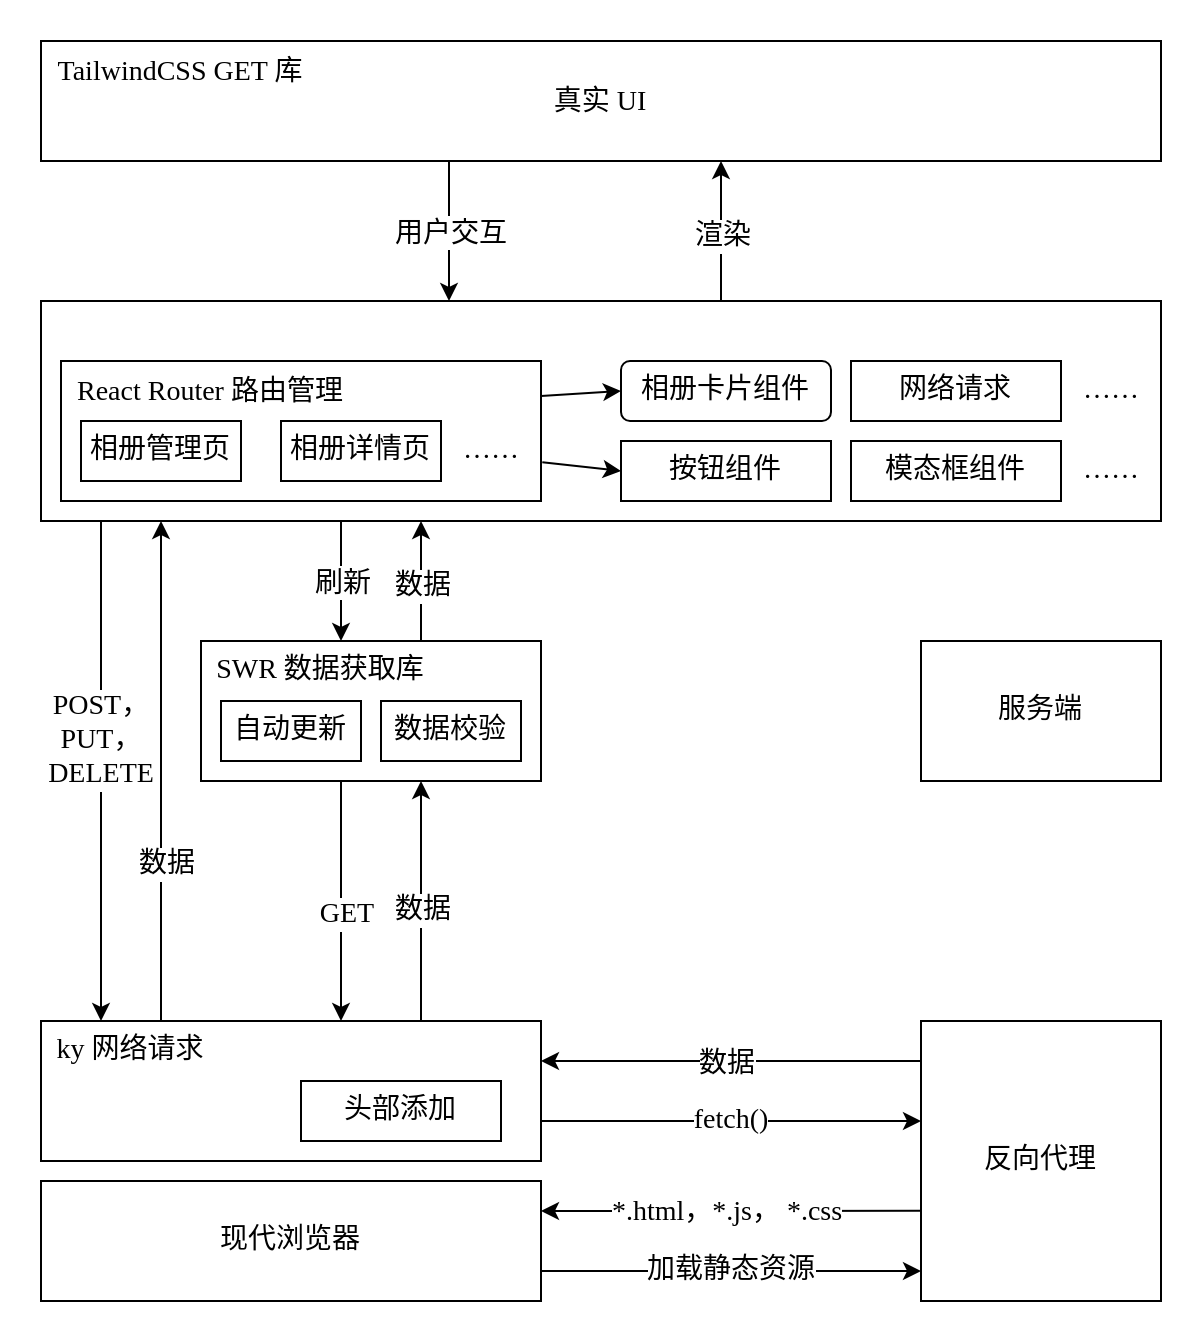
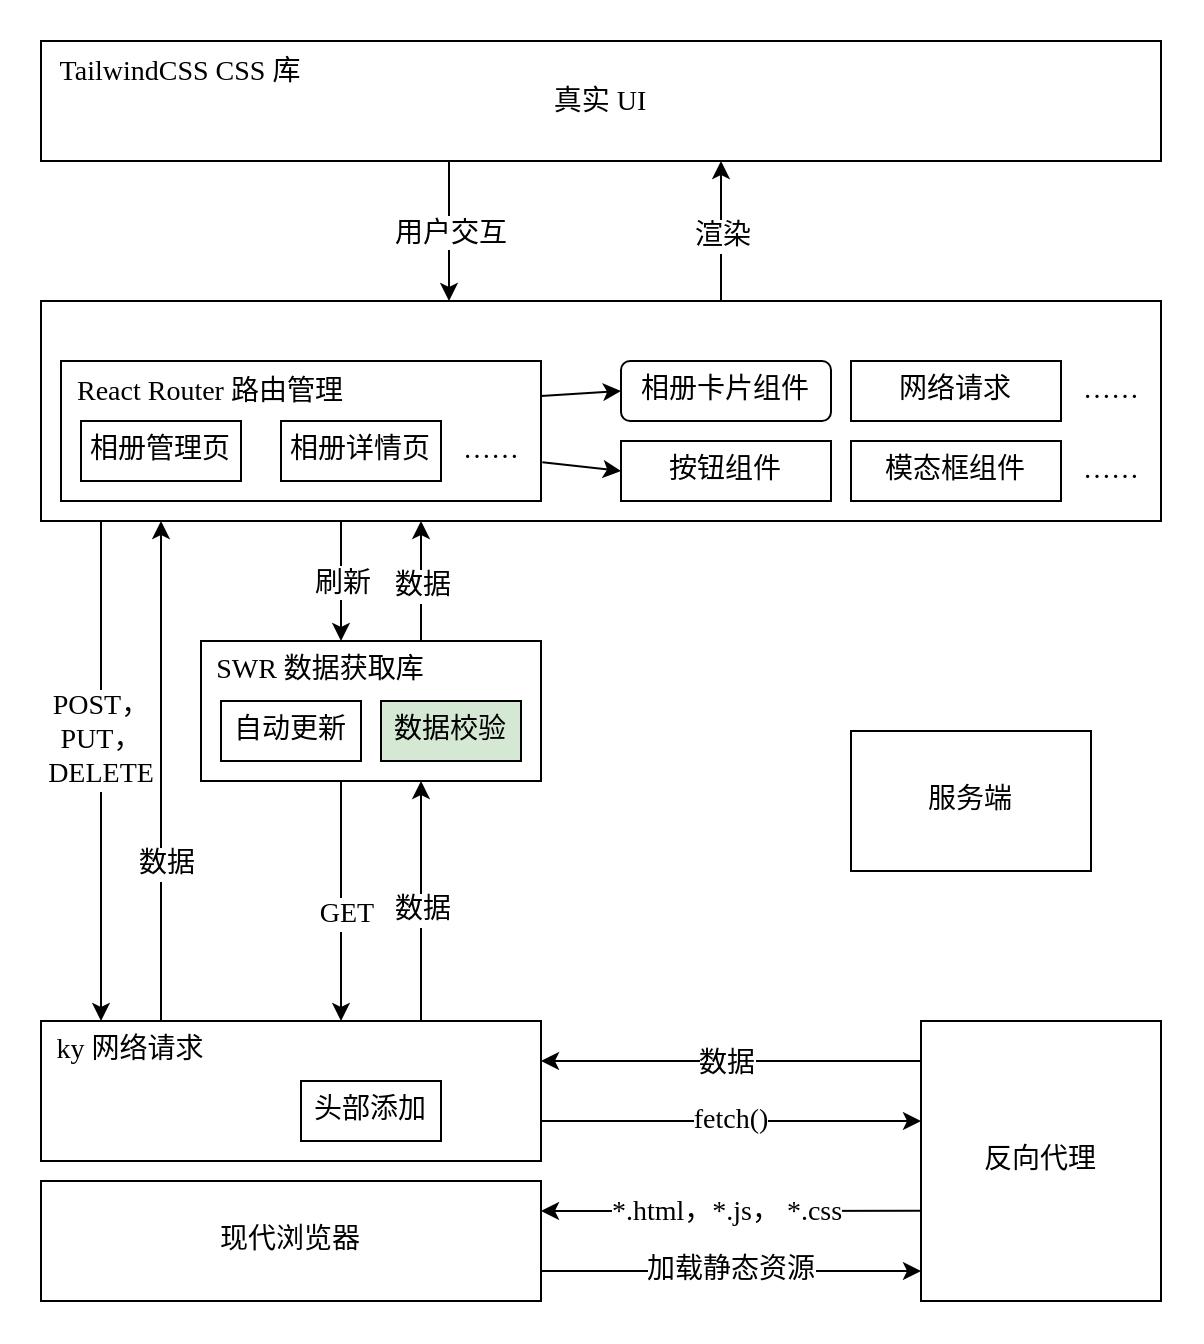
(181, 71) -> (181, 71)
(1041, 711) -> (971, 801)
(451, 731) -> (451, 731)
(401, 1111) -> (371, 1111)
